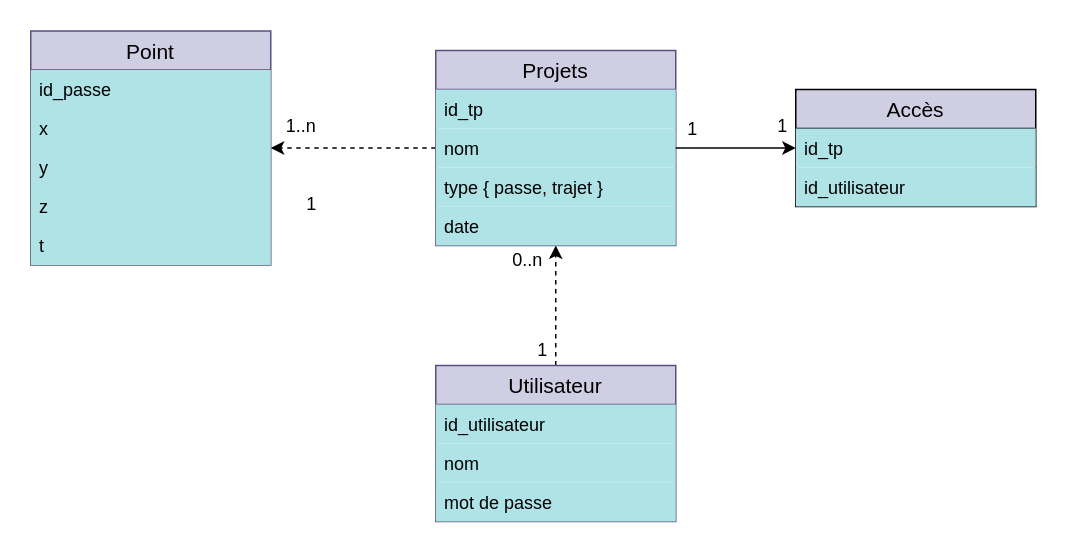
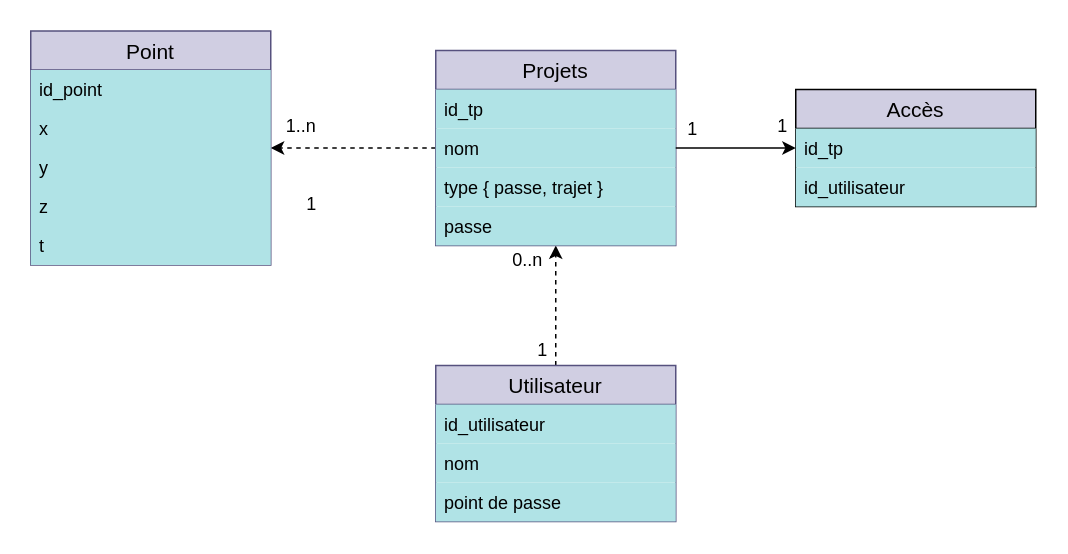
(77, 90) -> (75, 90)
(464, 227) -> (469, 227)
(500, 503) -> (508, 503)
